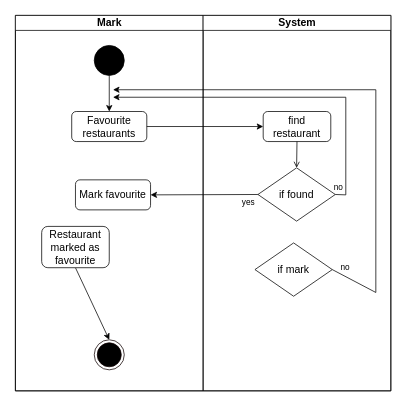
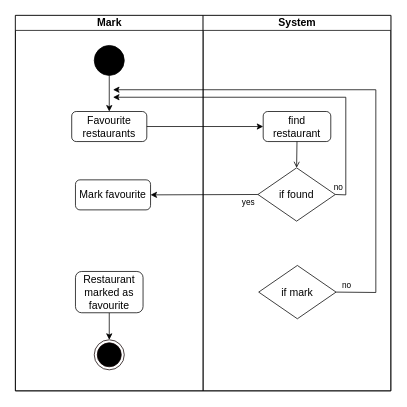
(75, 247) -> (109, 292)
(293, 269) -> (297, 292)
